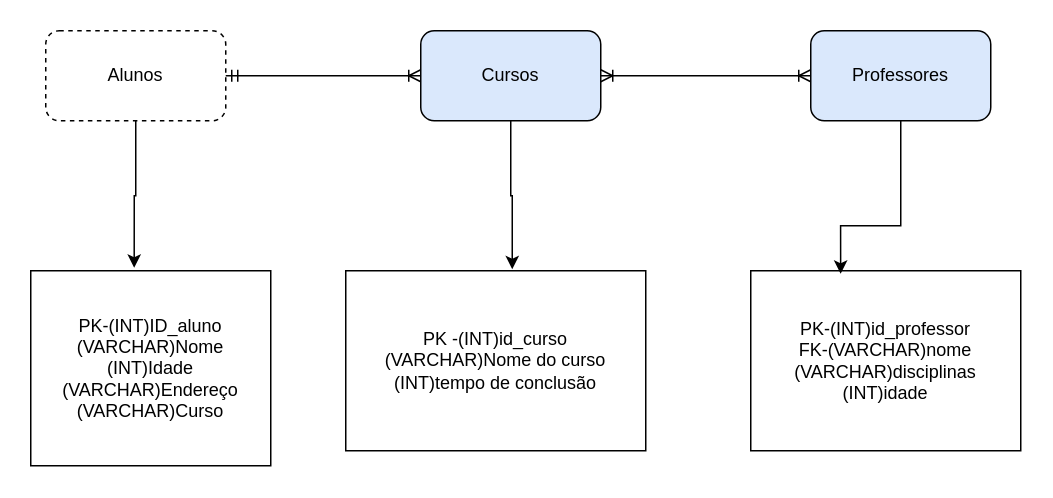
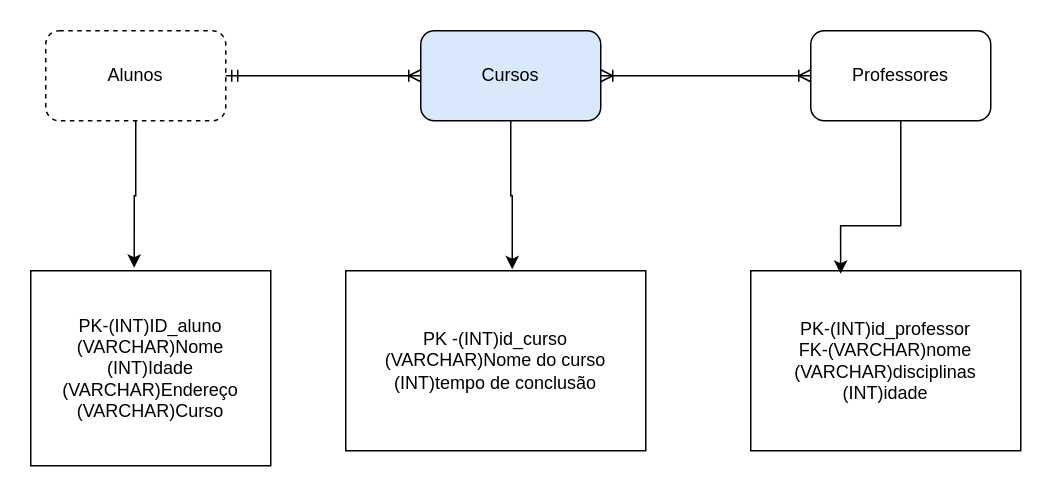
(901, 76) -> (901, 76)
